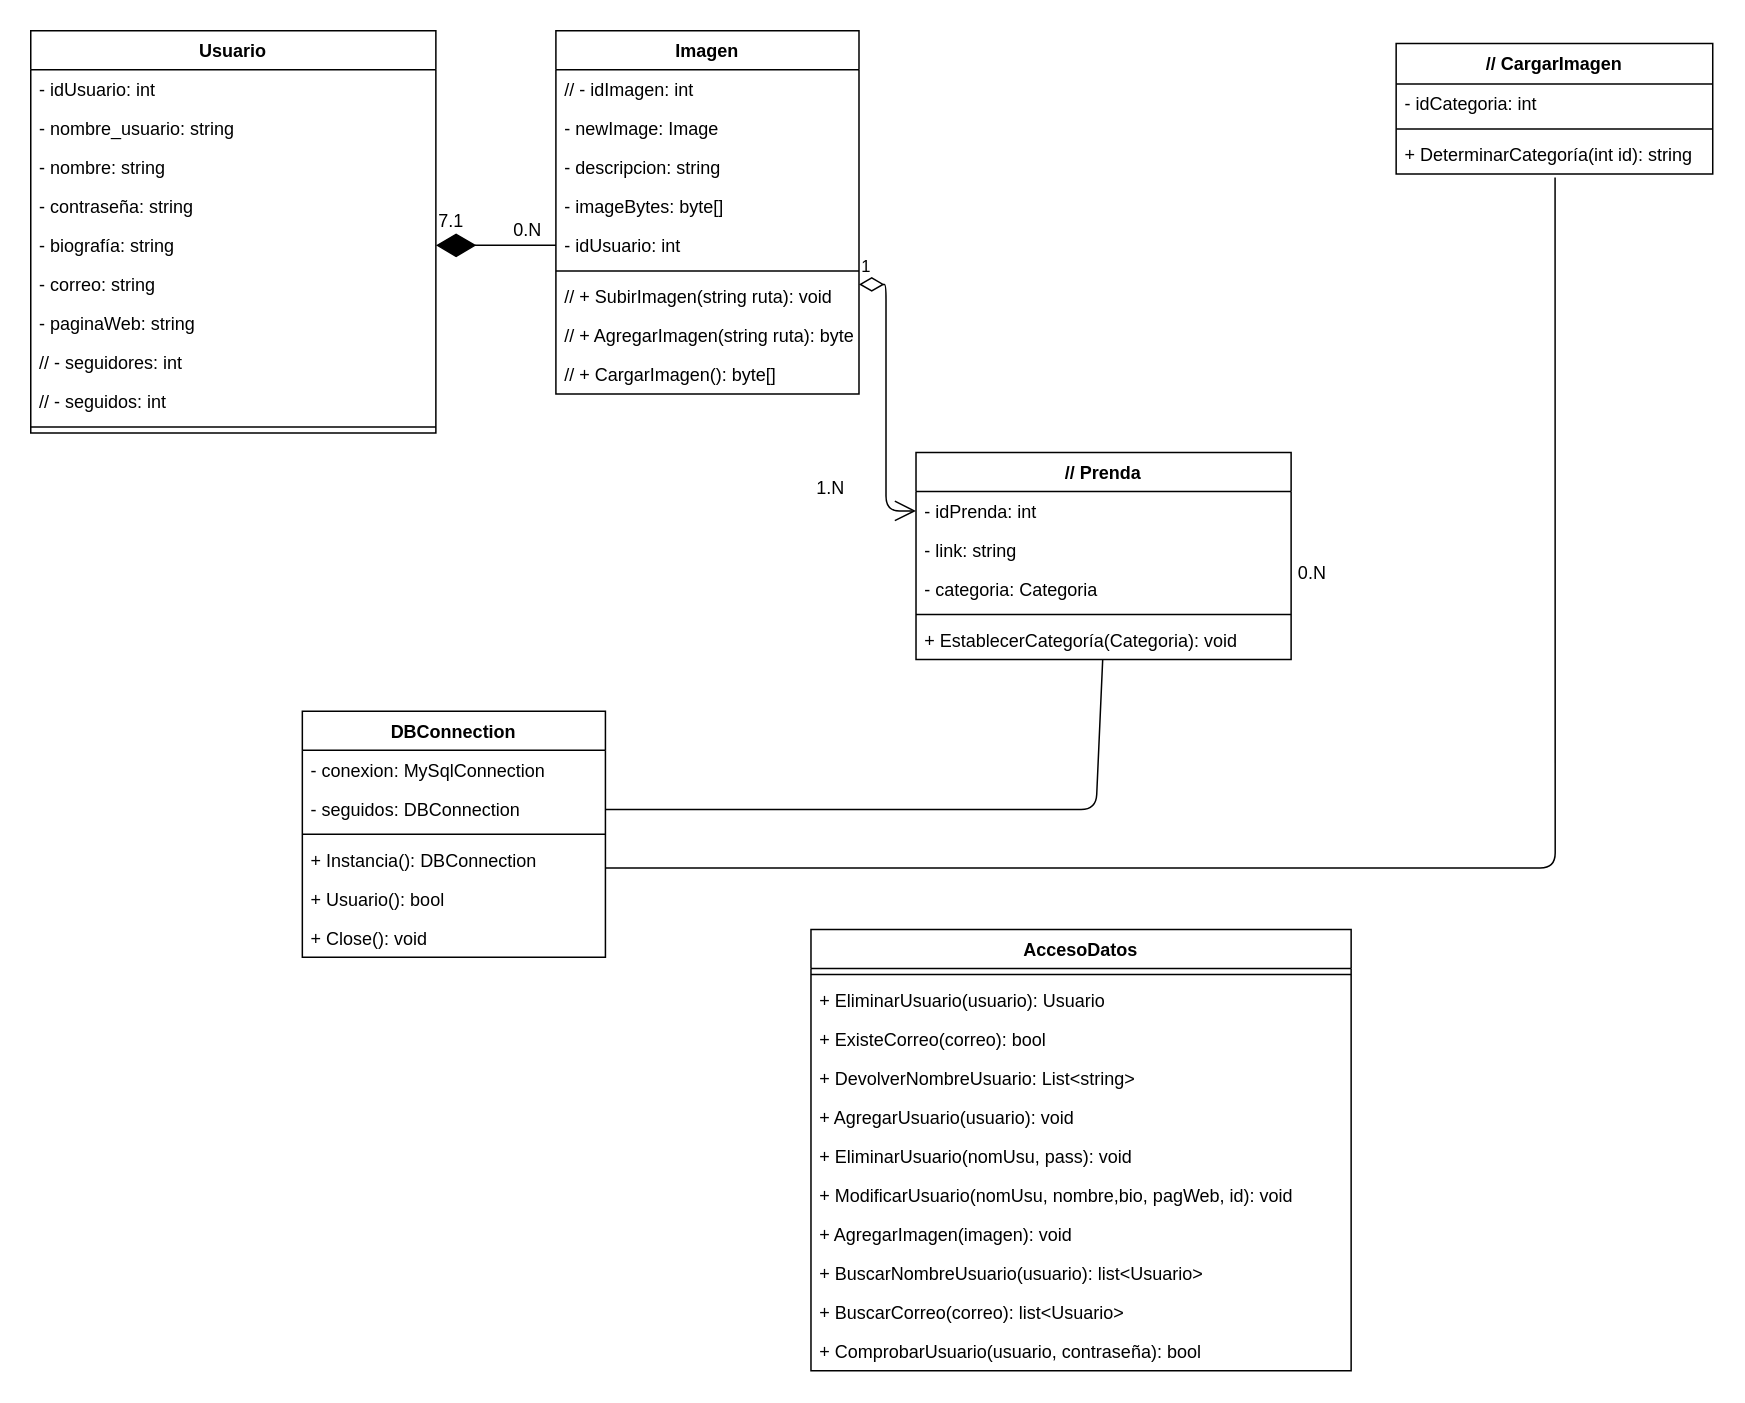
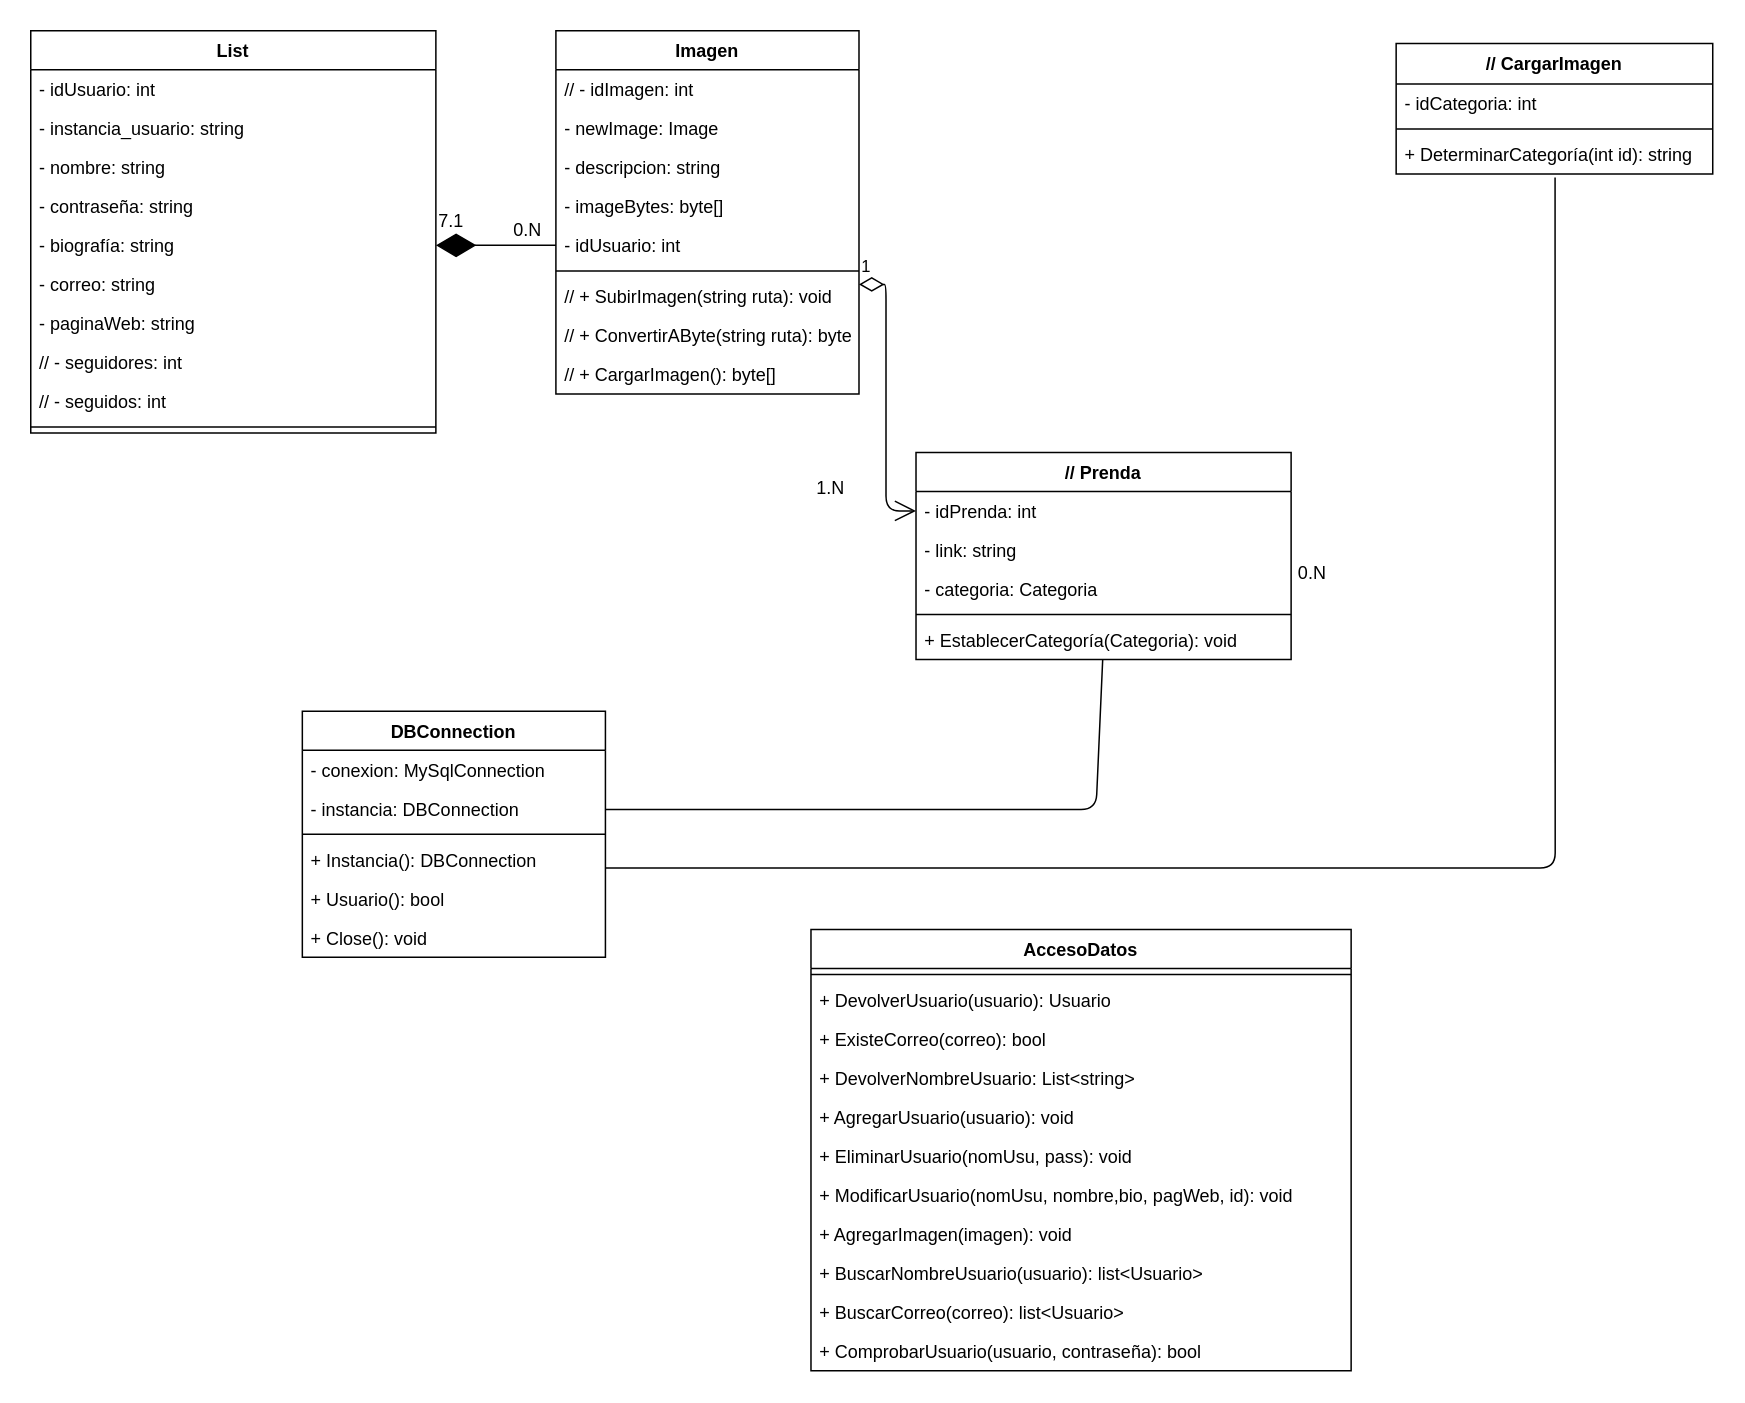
(233, 51) -> (233, 51)
(148, 129) -> (159, 129)
(747, 336) -> (749, 336)
(420, 809) -> (422, 809)
(974, 1001) -> (979, 1001)
